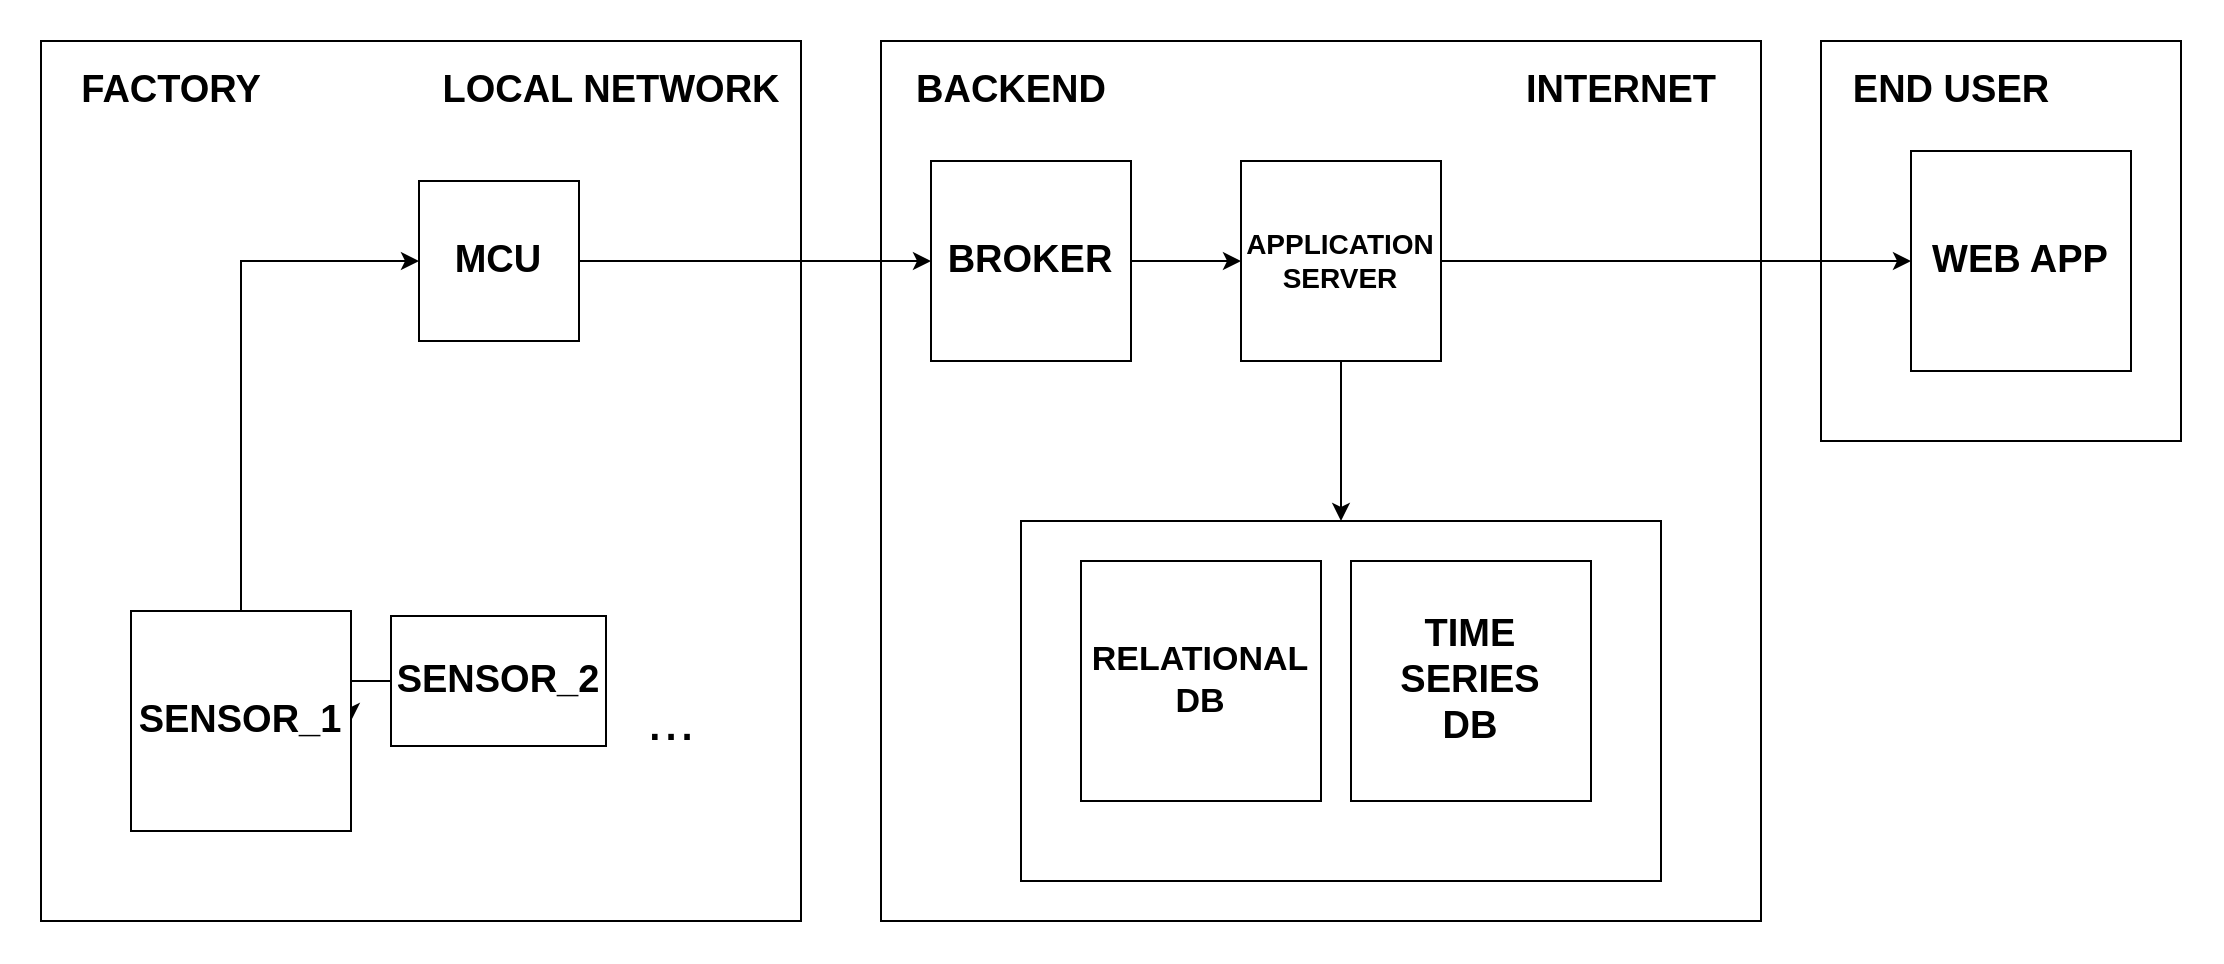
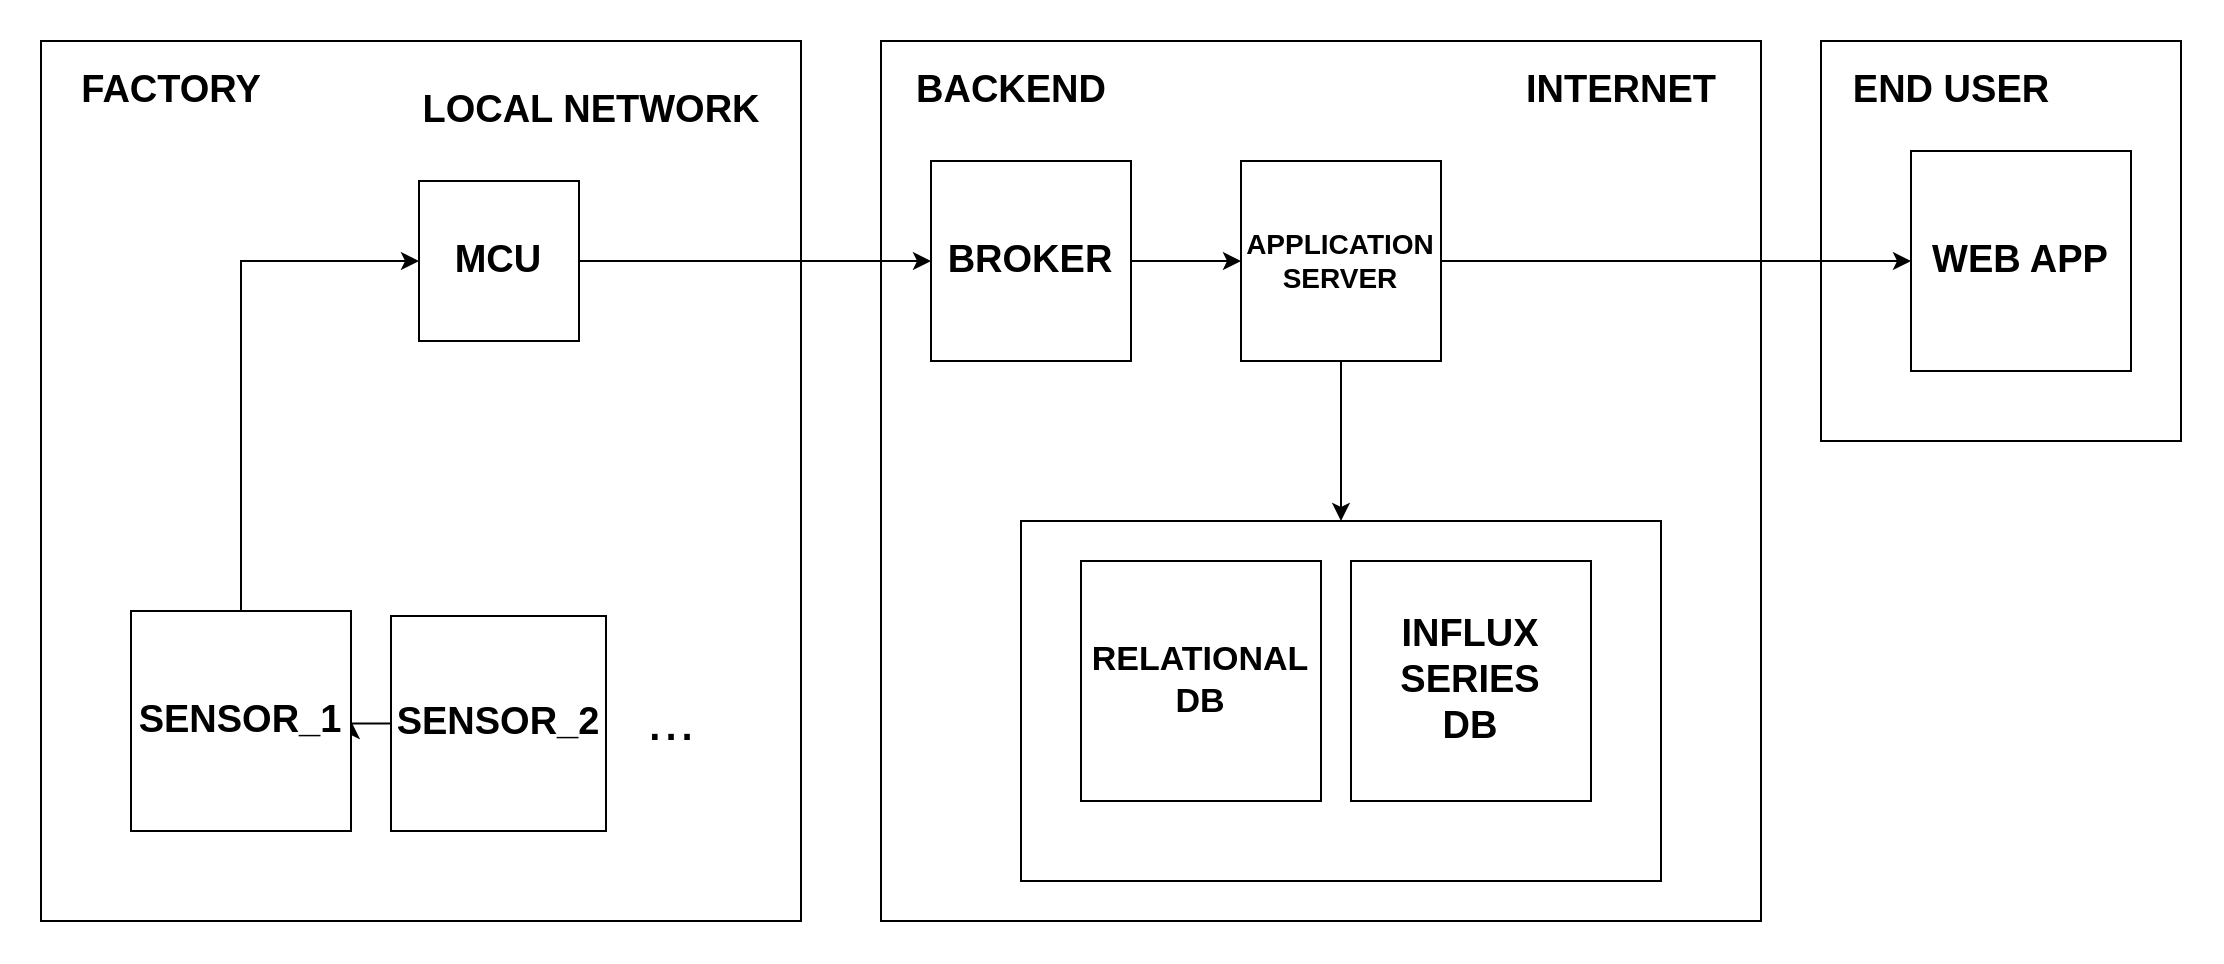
(611, 91) -> (591, 111)
(499, 681) -> (499, 724)
(1471, 681) -> (1471, 681)
